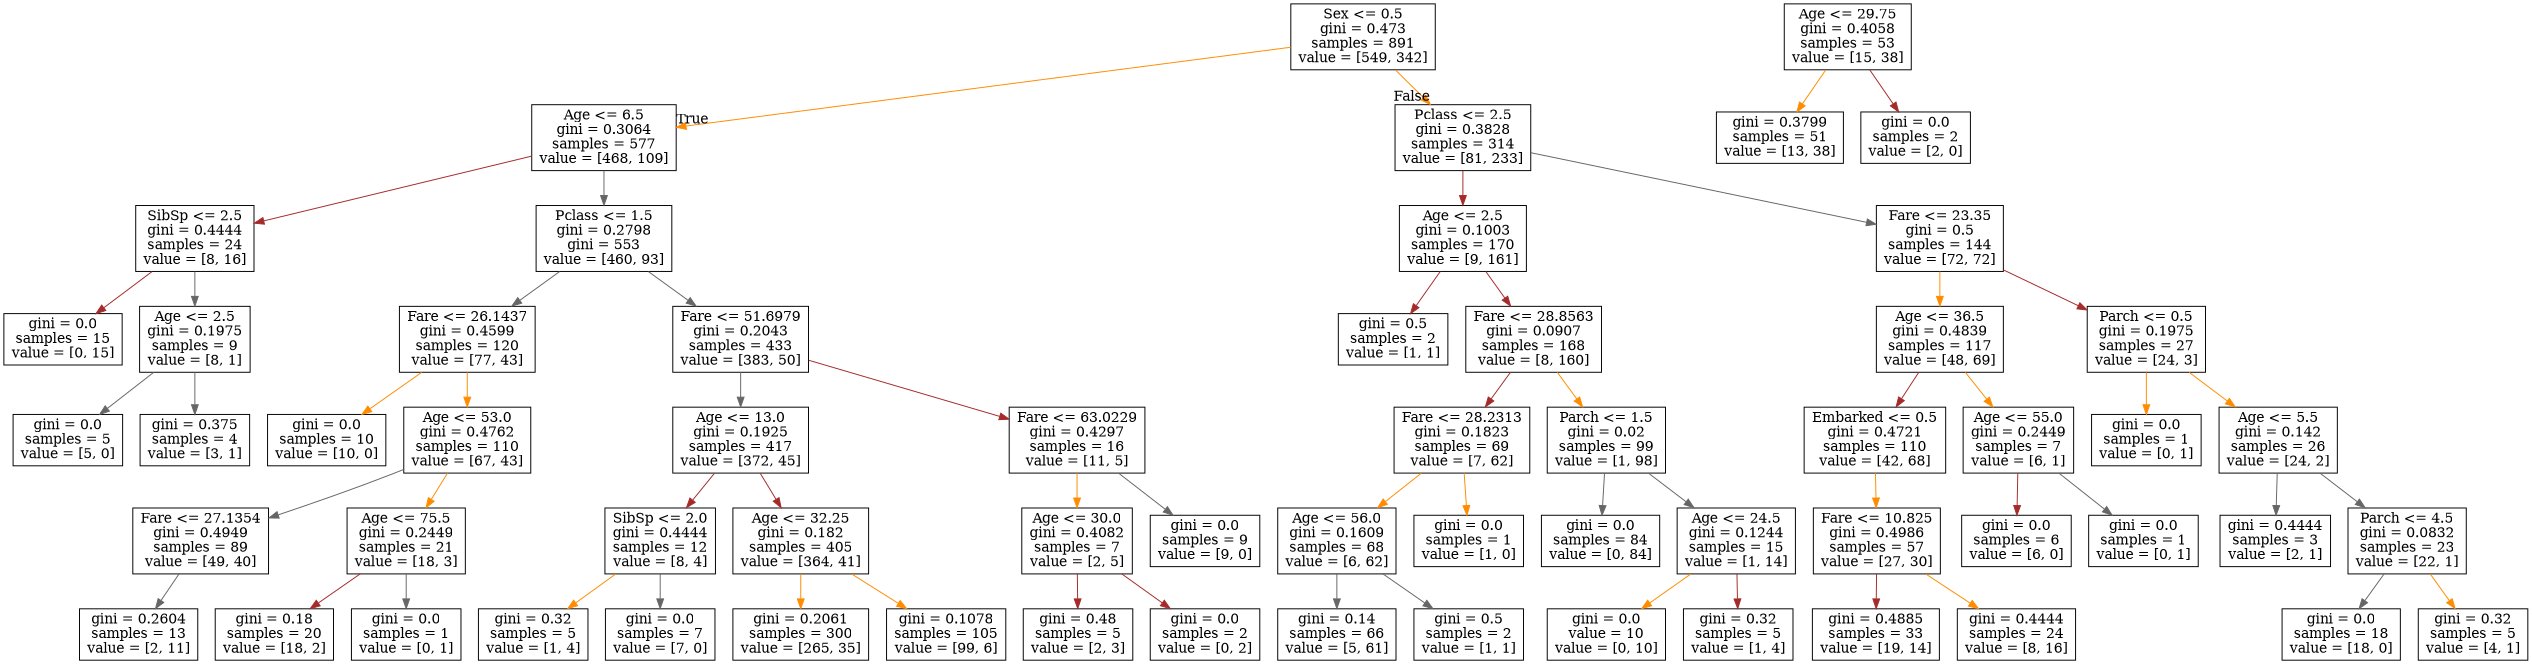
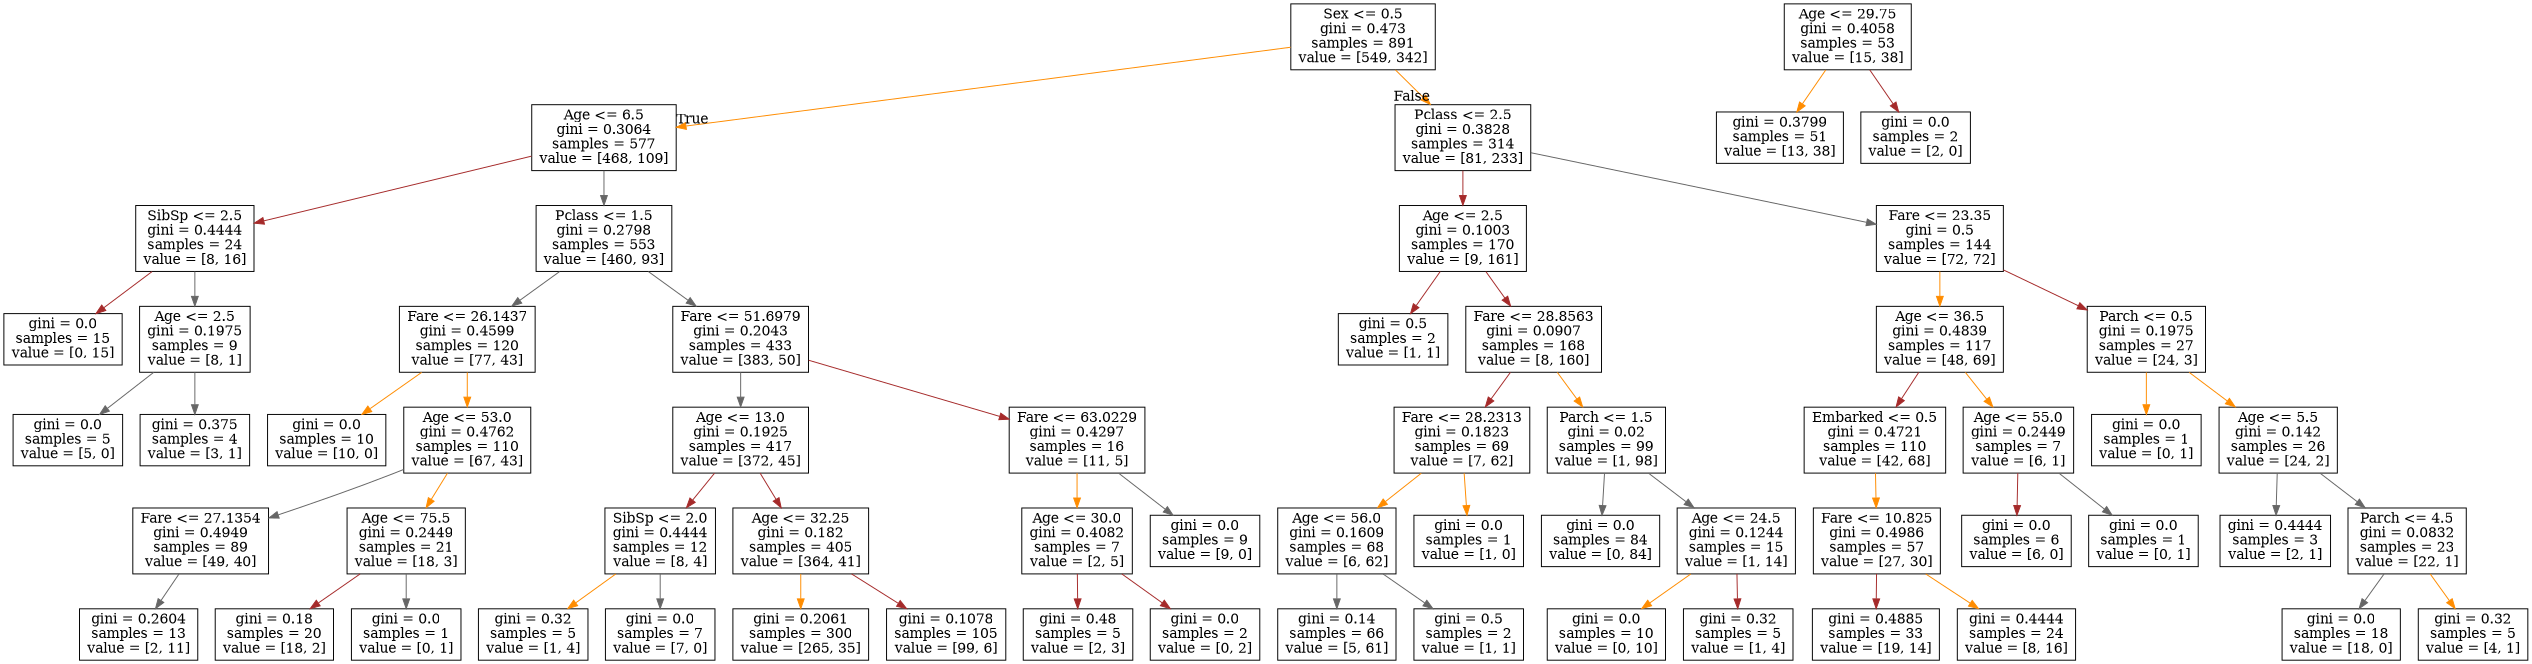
(604, 238) -> (604, 238)
(875, 589) -> (875, 589)
(1606, 635) -> (1606, 635)
